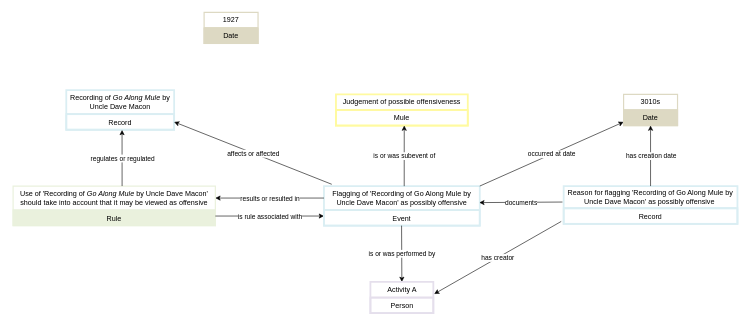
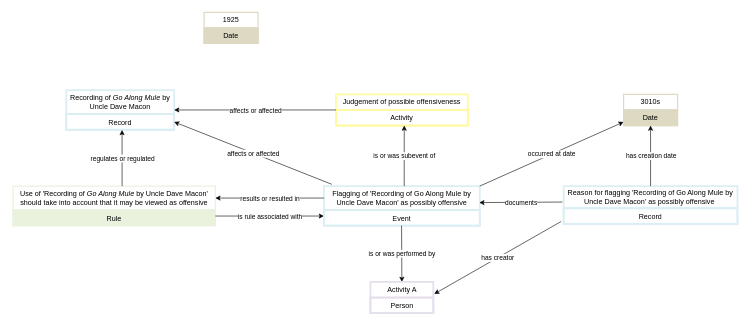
(231, 20) -> (231, 20)
none -> (255, 110)
(402, 119) -> (402, 119)
